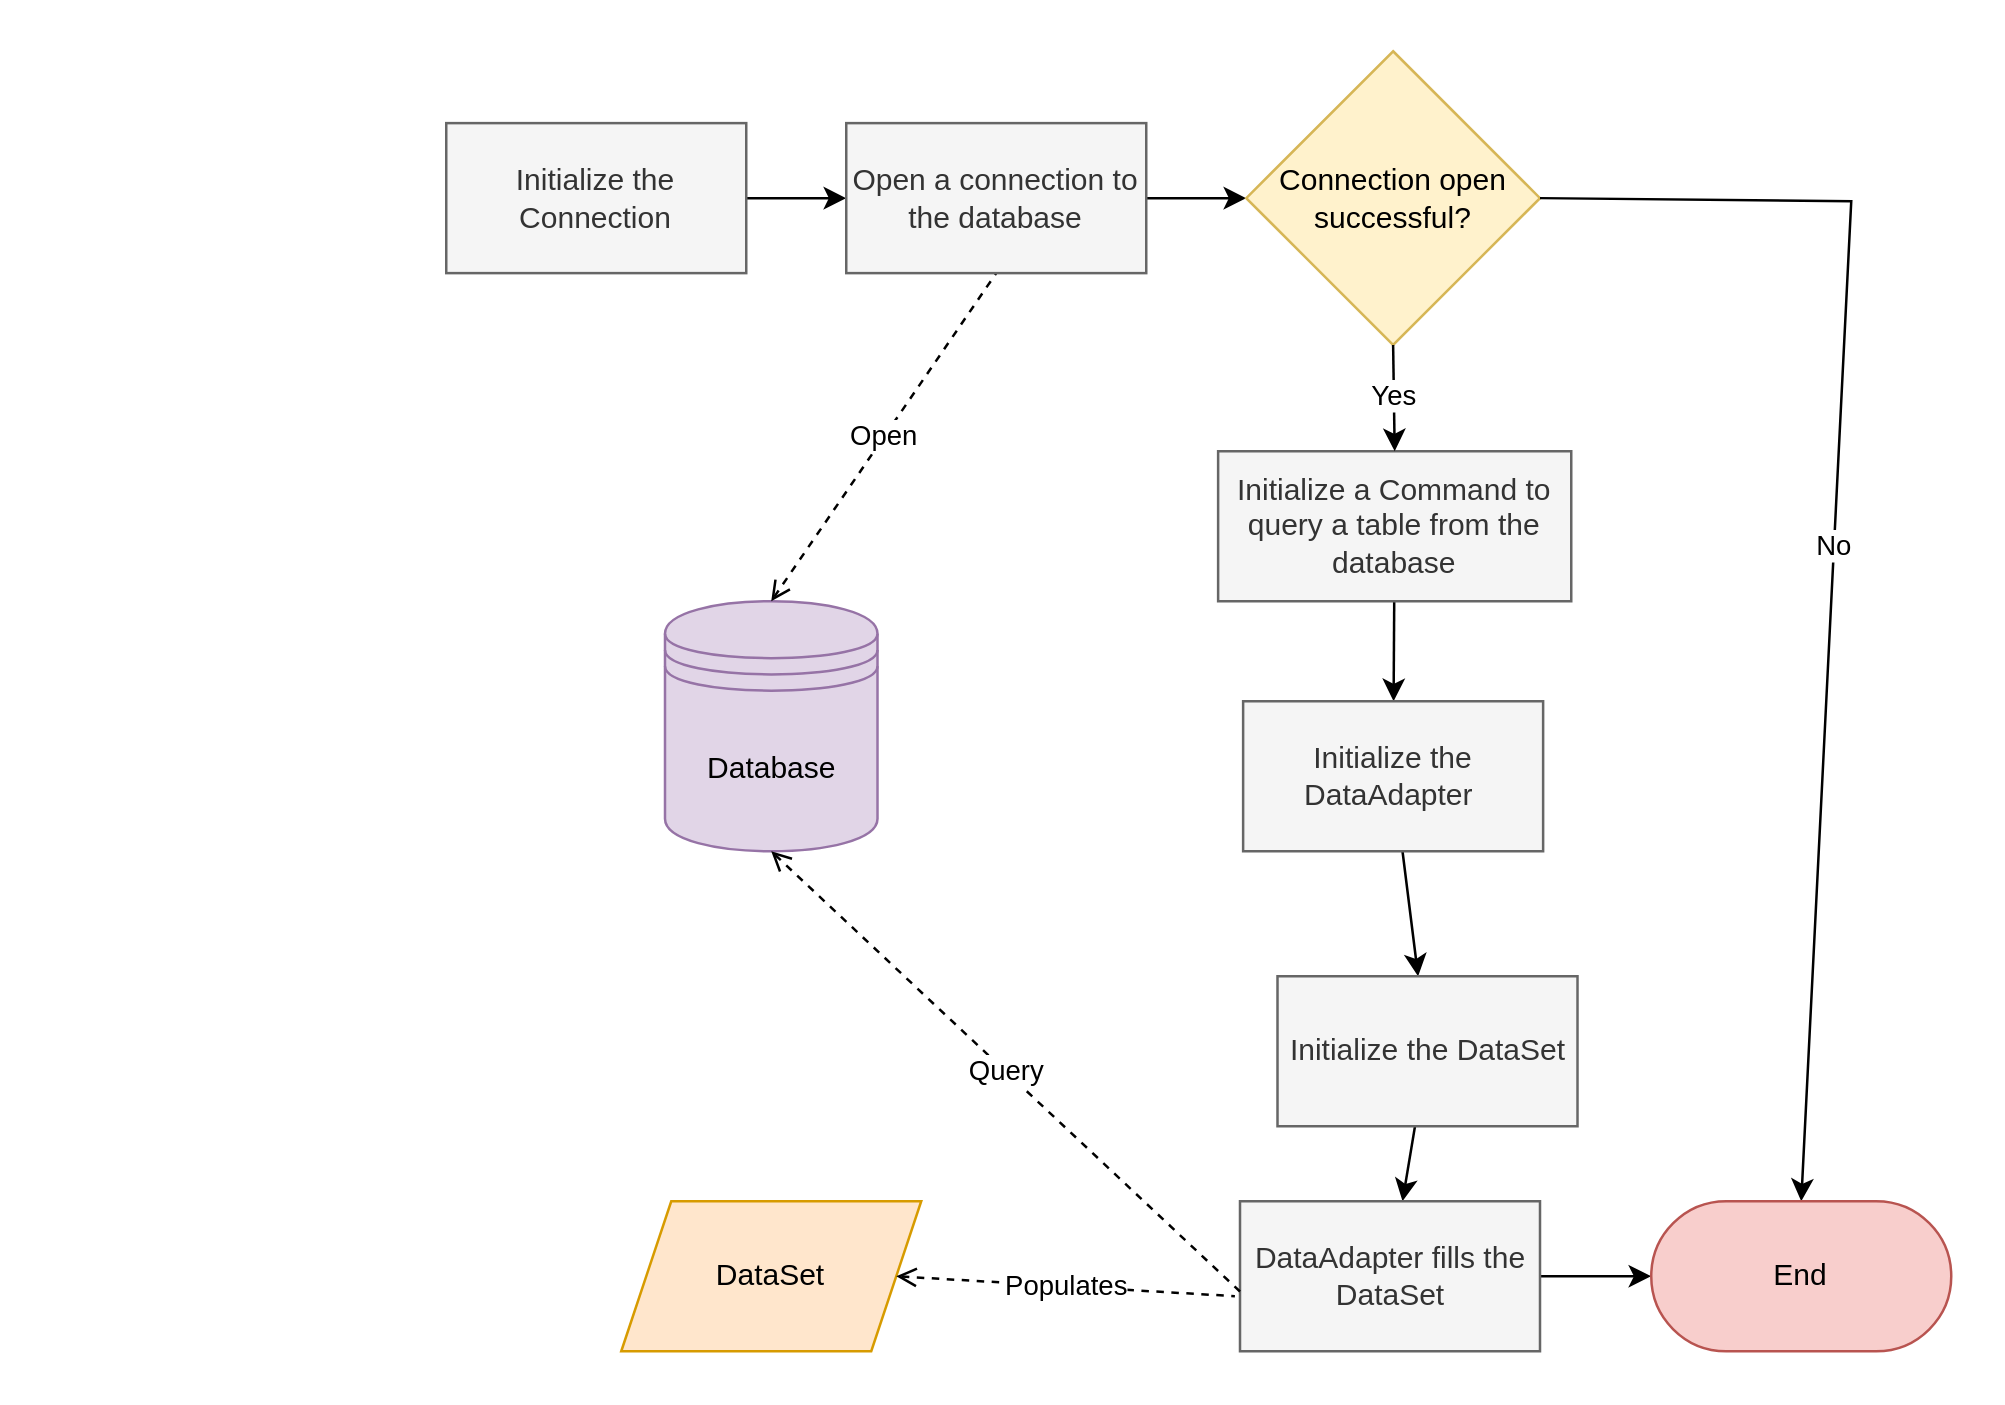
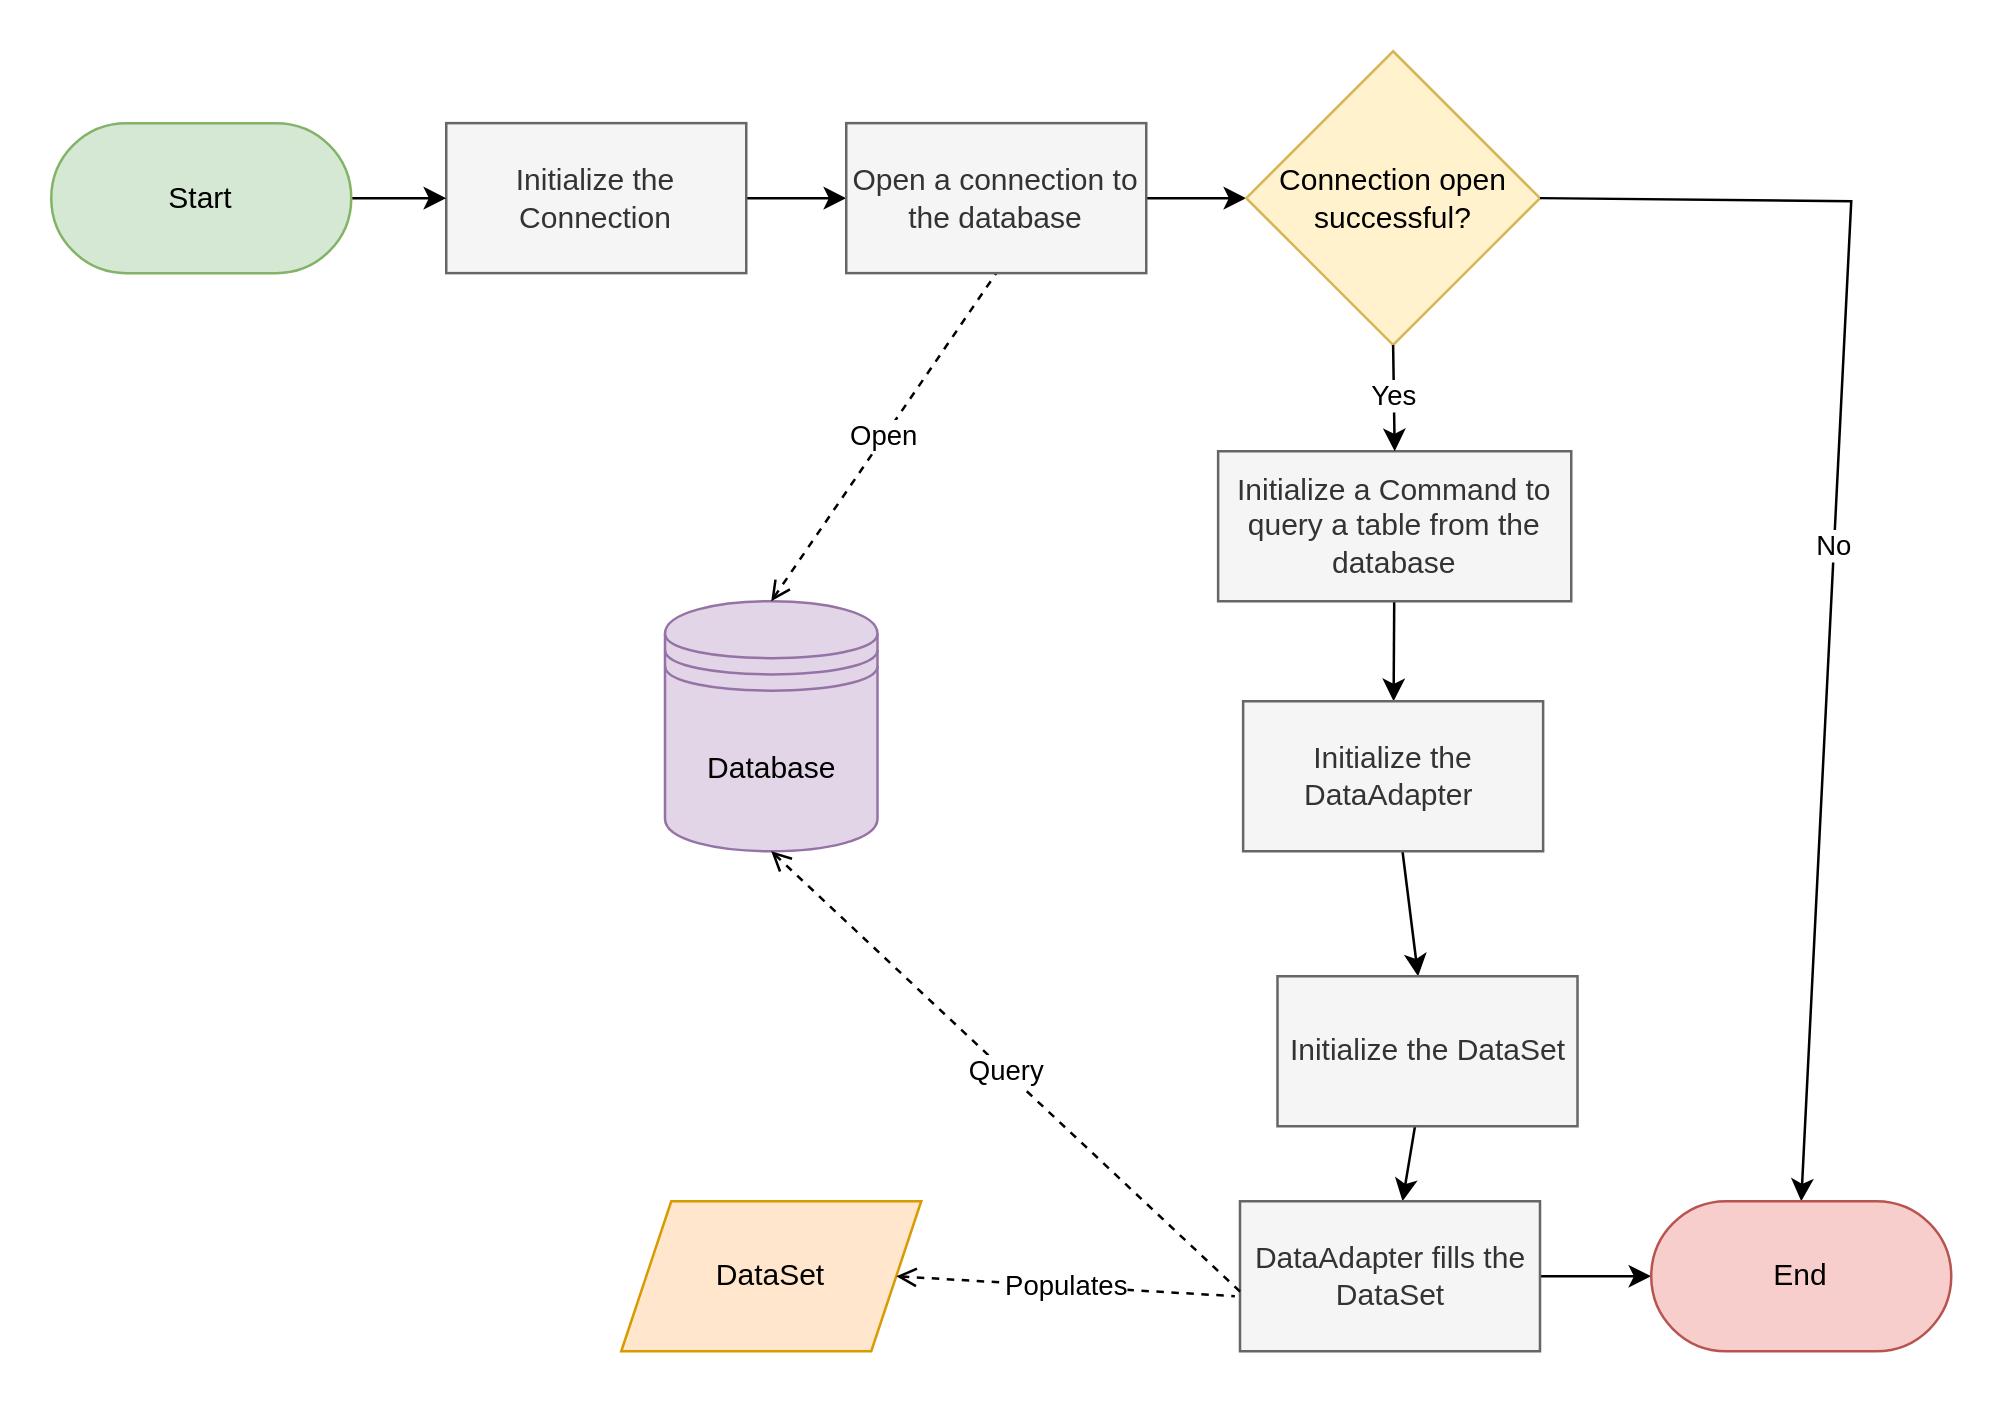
none -> (201, 198)
none -> (390, 198)
